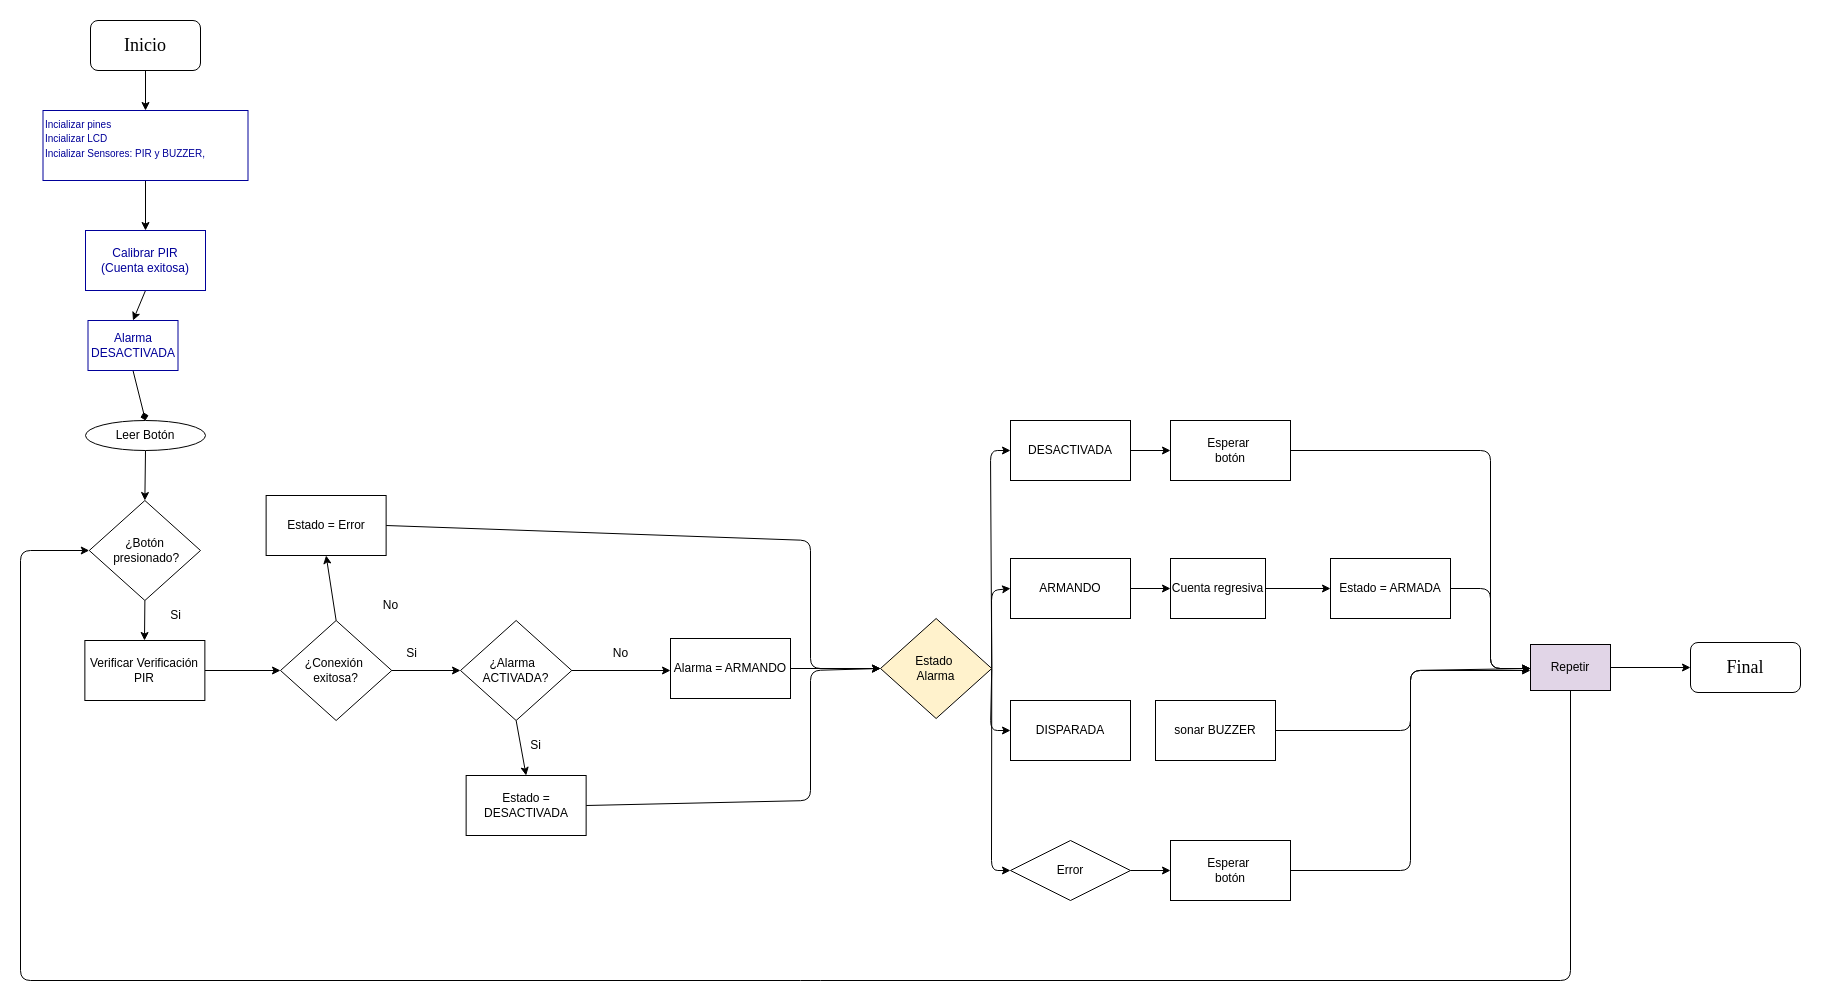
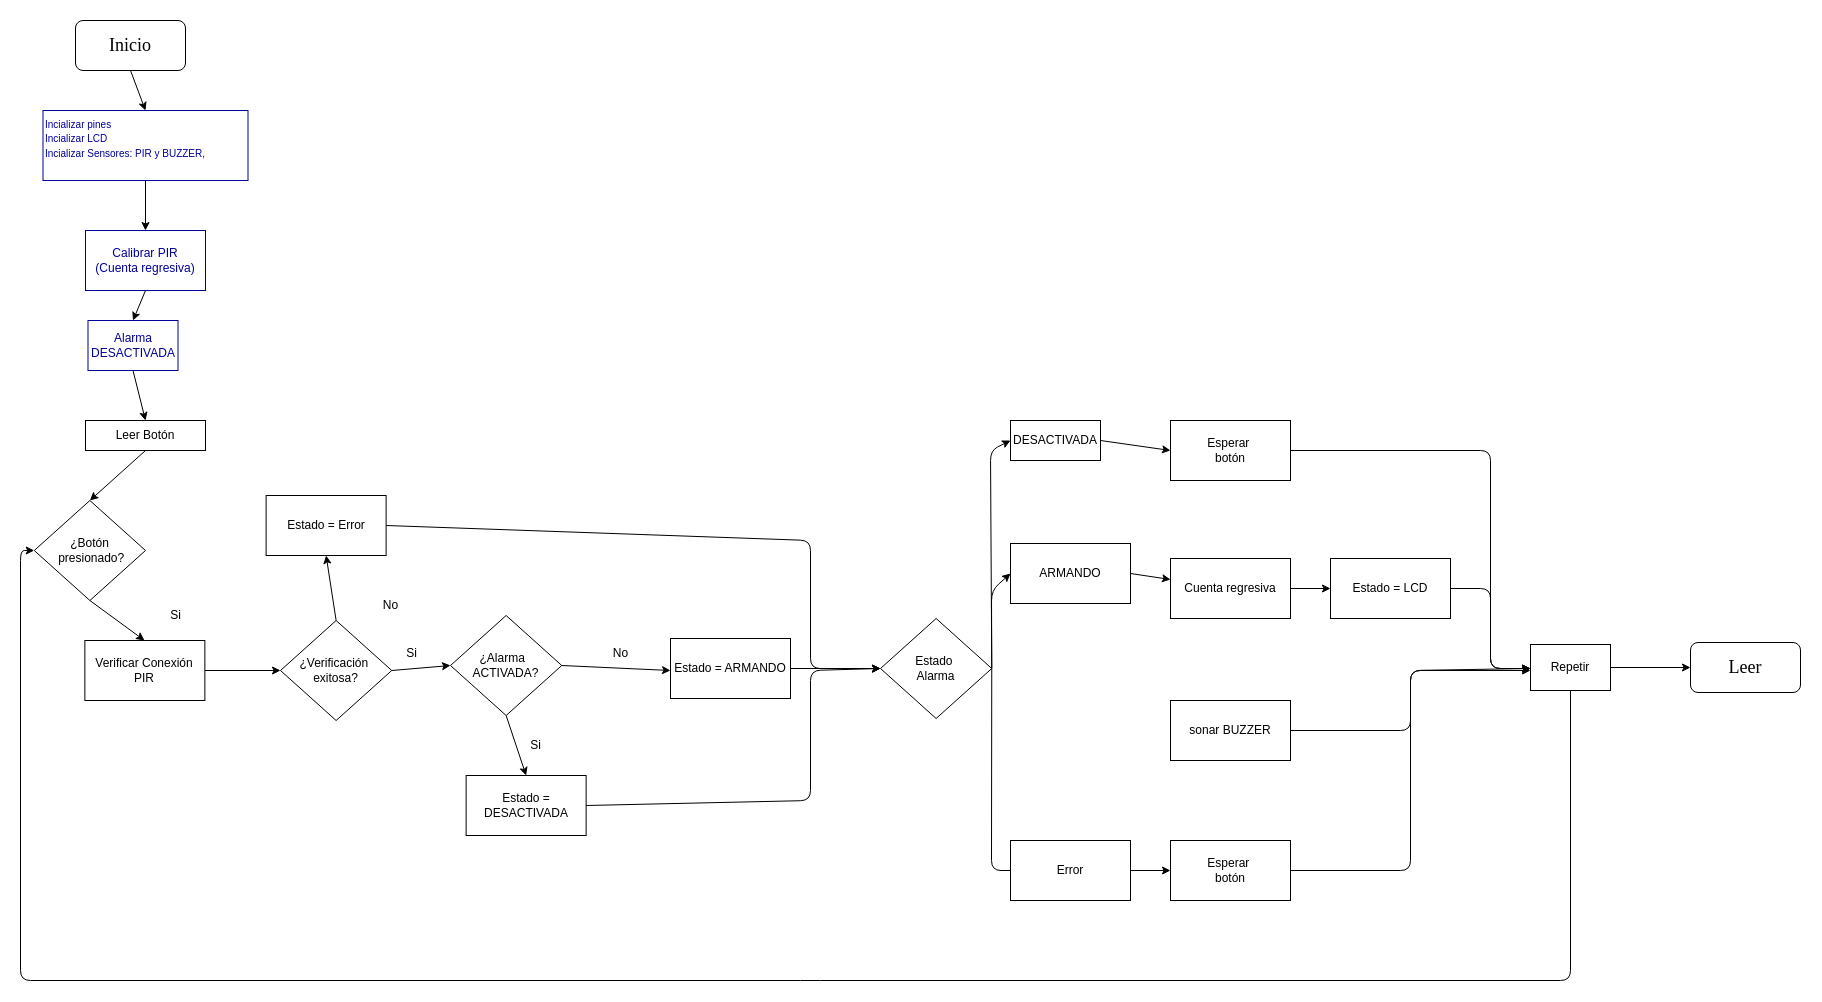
(146, 46) -> (131, 46)
(146, 261) -> (146, 261)
(143, 411) -> (143, 412)
(146, 436) -> (146, 436)
(1071, 451) -> (1056, 441)
(145, 551) -> (90, 551)
(1071, 589) -> (1071, 574)
(1218, 589) -> (1231, 589)
(1391, 589) -> (1391, 589)
(1571, 668) -> (1571, 668)
(1746, 668) -> (1746, 668)
(731, 669) -> (731, 669)
(936, 669) -> (936, 669)
(145, 671) -> (145, 671)
(336, 671) -> (336, 671)
(516, 671) -> (506, 666)
(998, 731) -> none
(1071, 731) -> none
(1216, 731) -> (1231, 731)
(997, 870) -> (1001, 871)
(1071, 871) -> (1071, 871)
